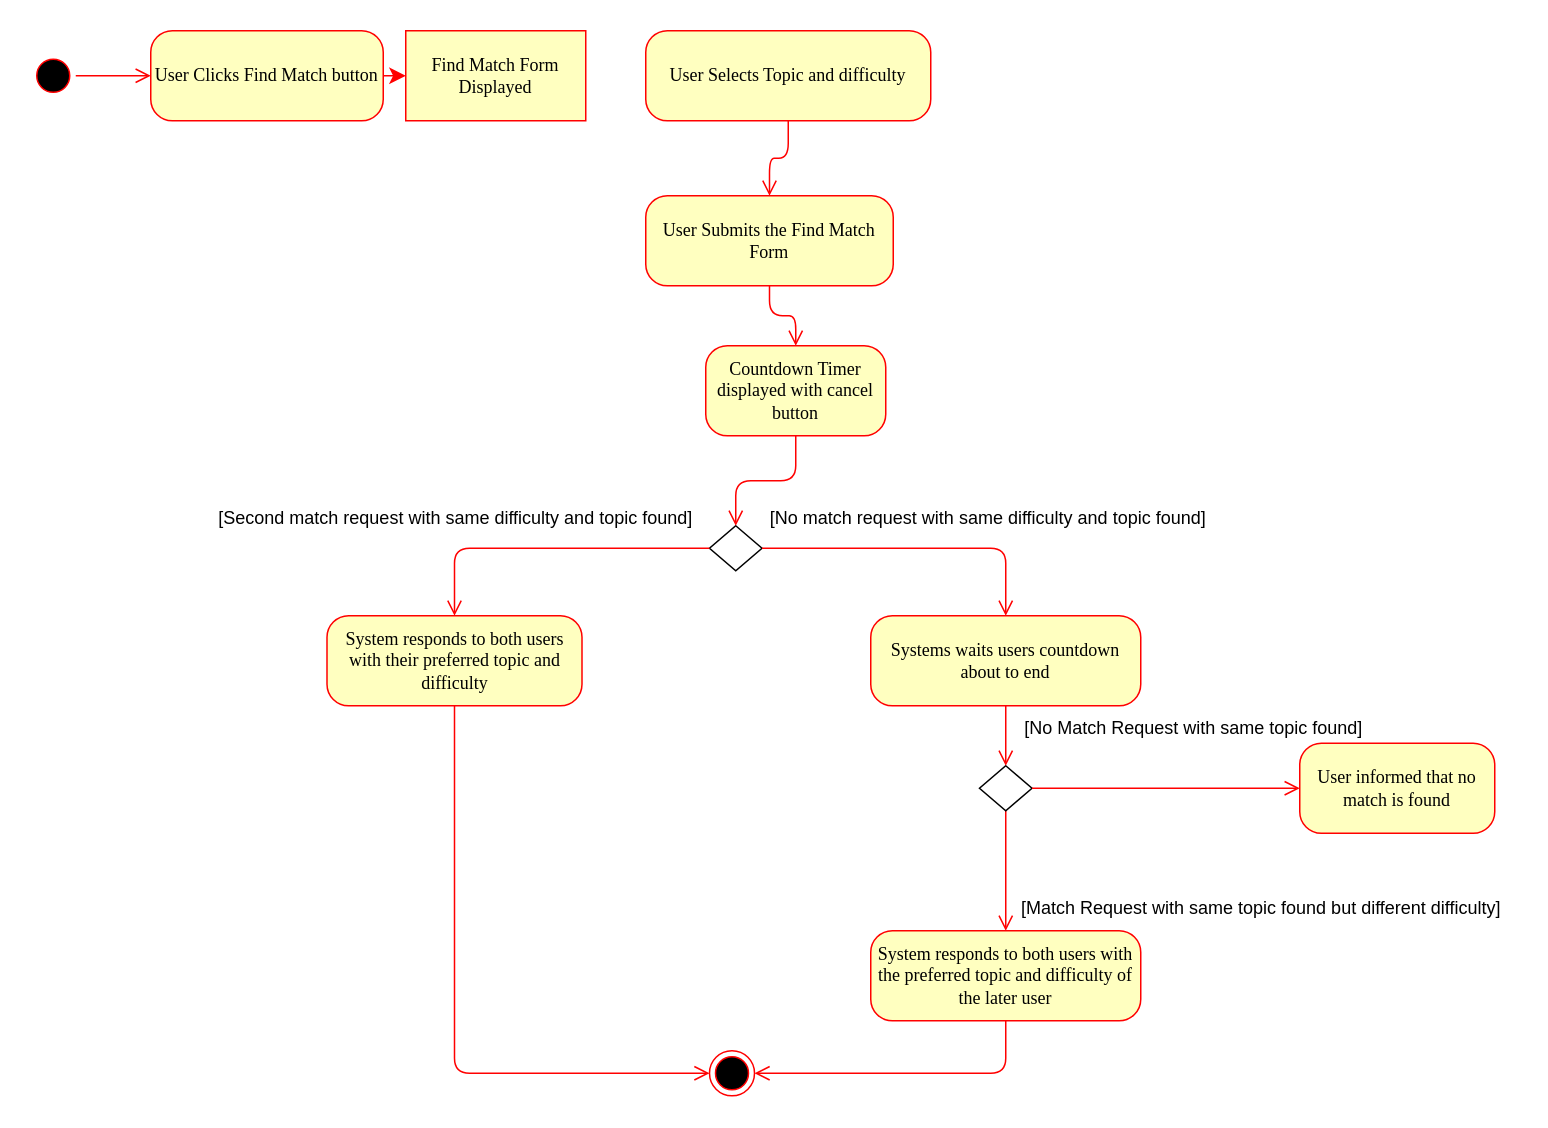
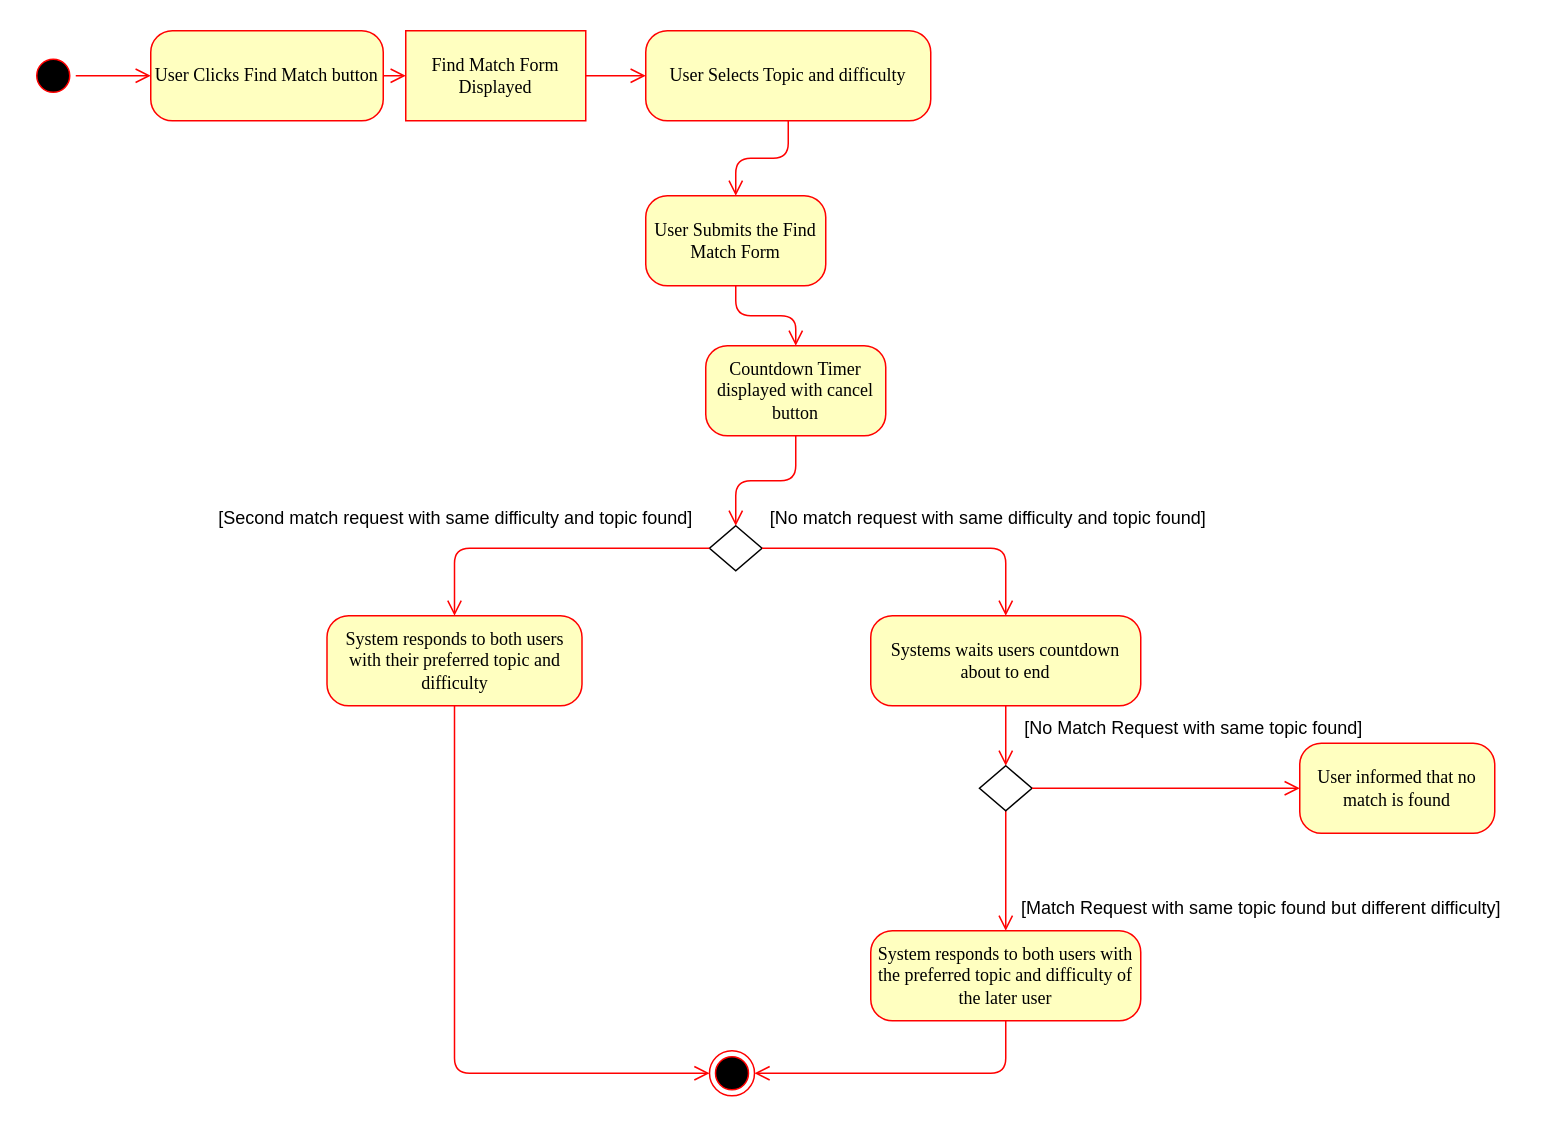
(392, 76) -> (395, 76)
none -> (614, 76)
(770, 241) -> (736, 241)
